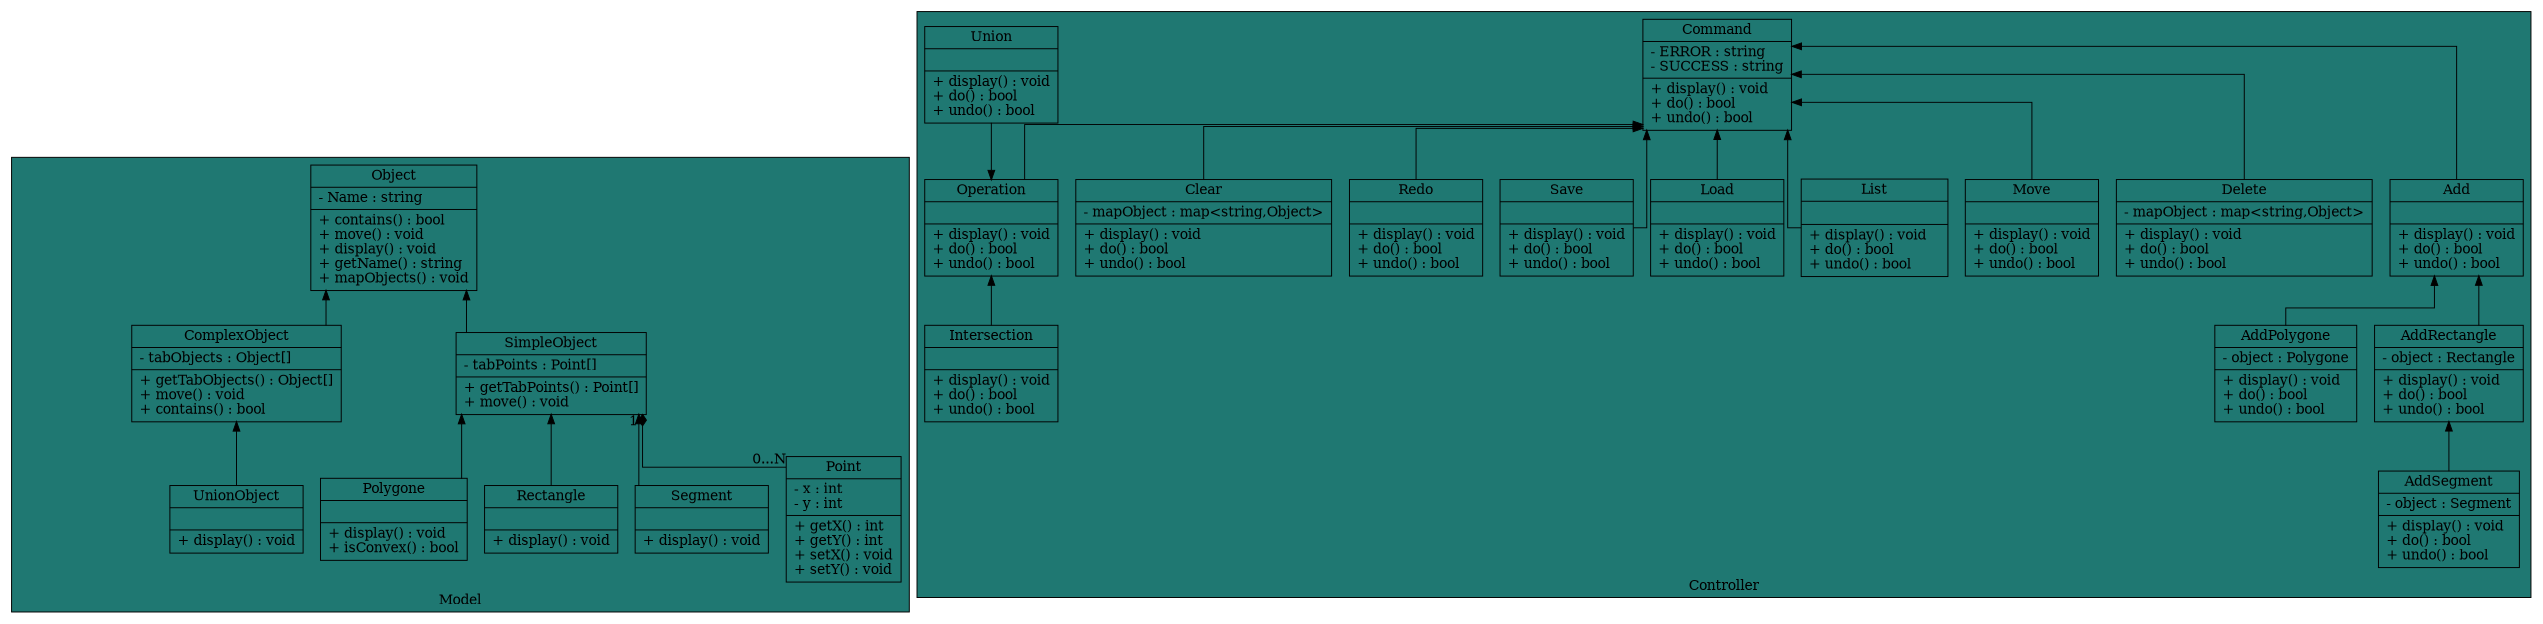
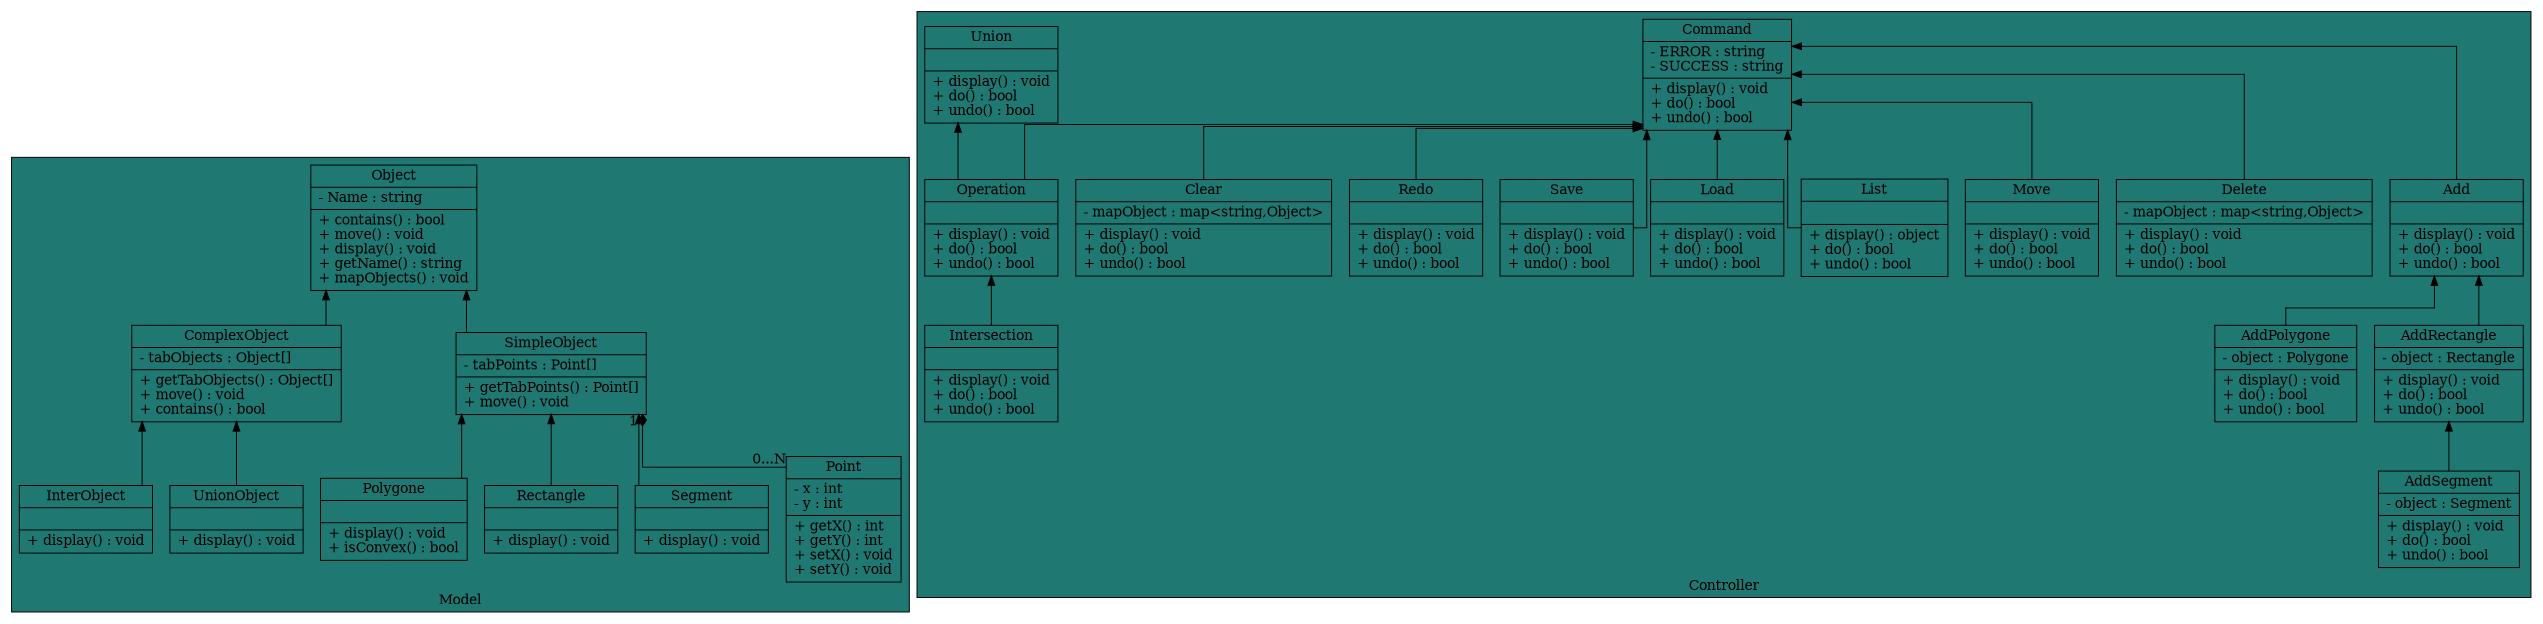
(991, 147) -> (958, 156)
(1868, 236) -> (1875, 236)
none -> (86, 519)
